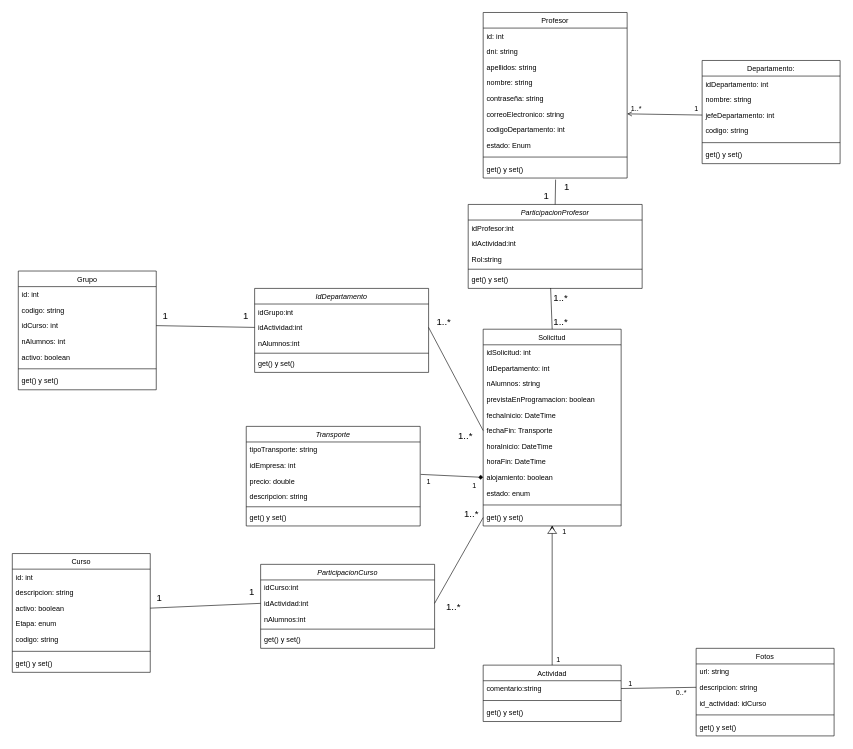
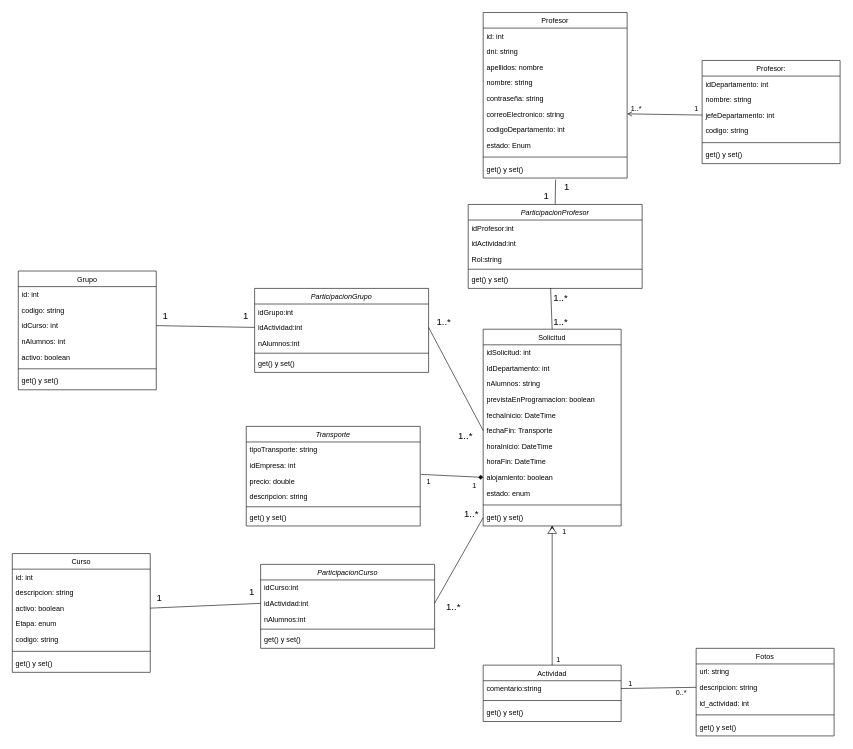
(515, 67) -> (516, 67)
(771, 68) -> (771, 68)
(341, 296) -> (341, 296)
(736, 703) -> (728, 703)
